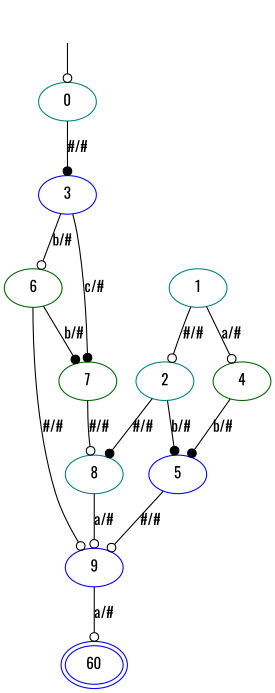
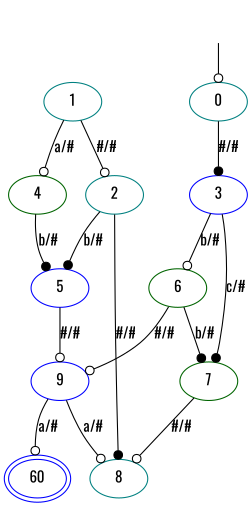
(94, 517) -> (80, 429)
